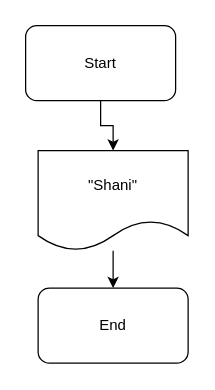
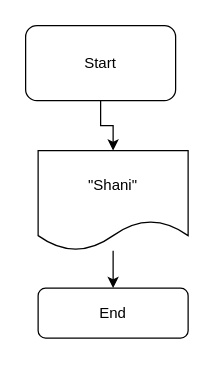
(113, 326) -> (113, 313)
